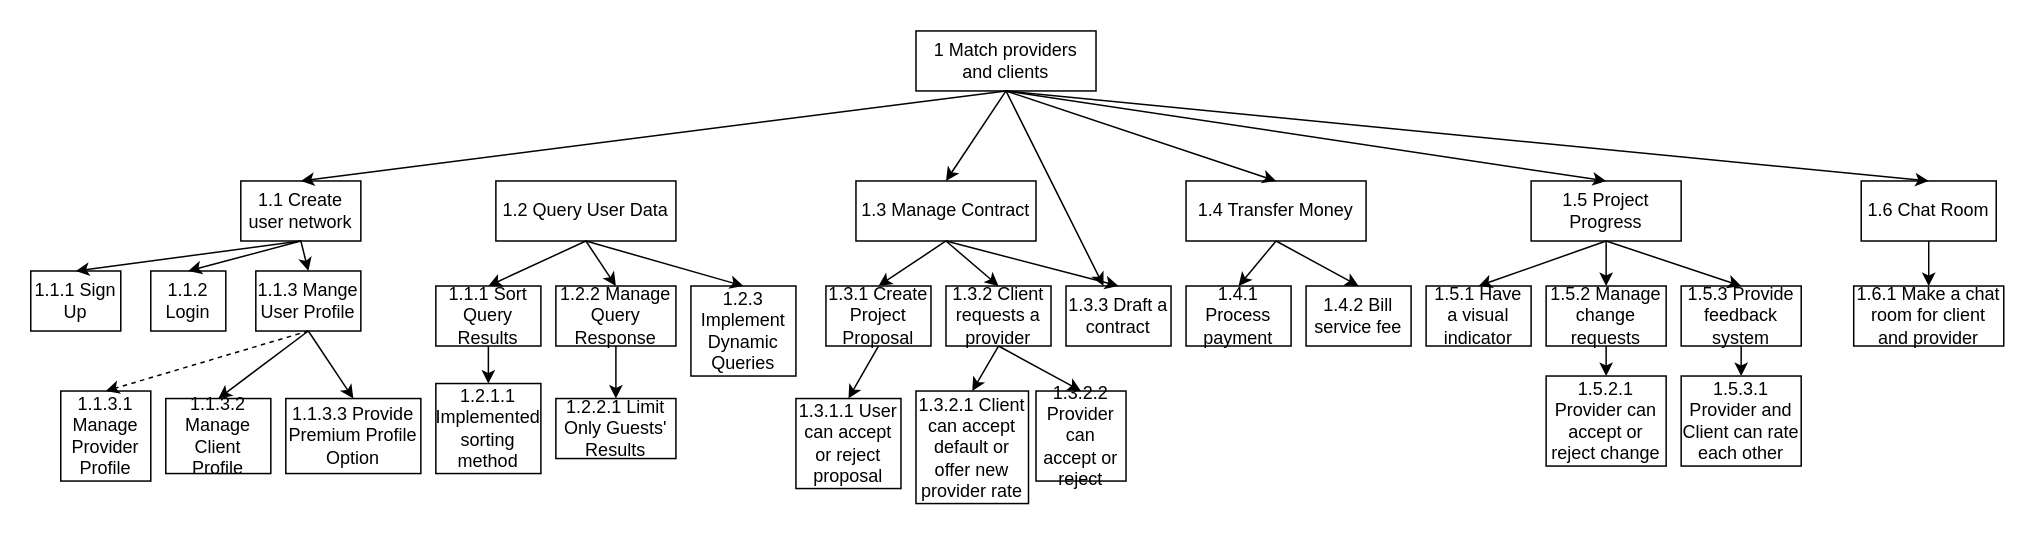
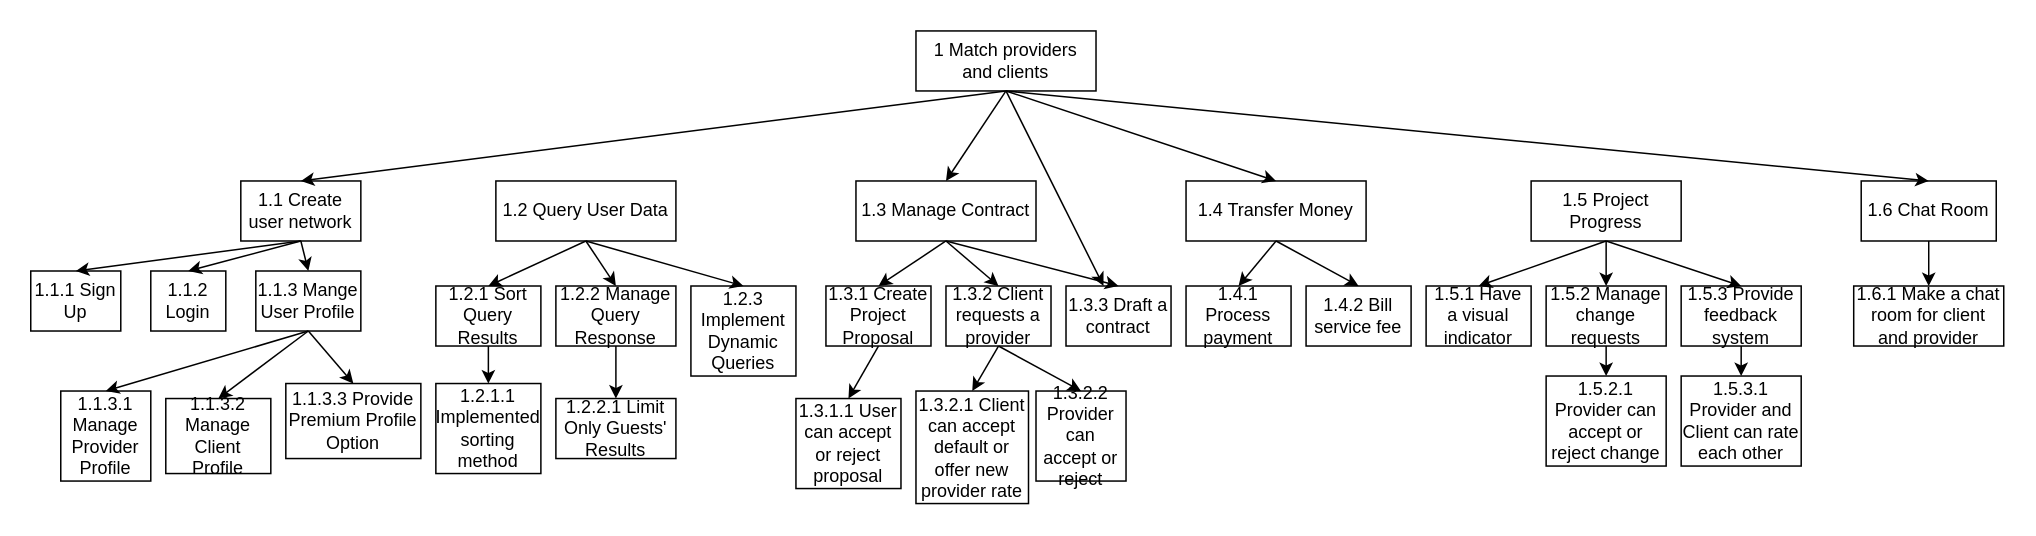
(1310, 136) -> none
(488, 316) -> (488, 316)
(207, 361) -> (207, 361)
(353, 436) -> (353, 421)
